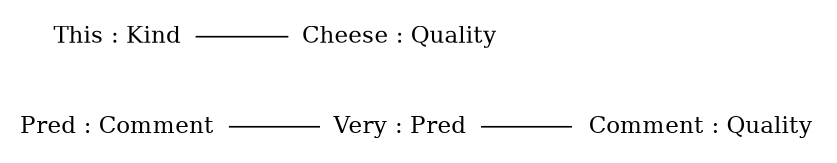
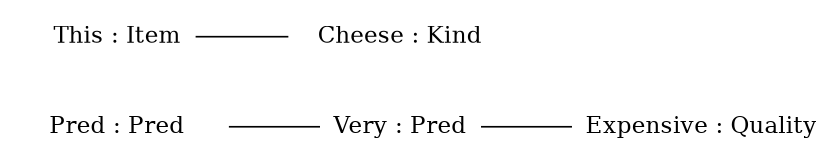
(118, 37) -> (118, 37)
(400, 37) -> (400, 37)
(118, 127) -> (118, 127)
(701, 127) -> (701, 127)
